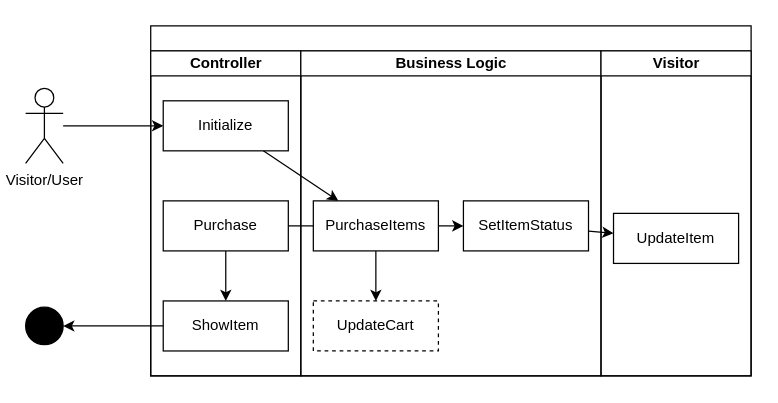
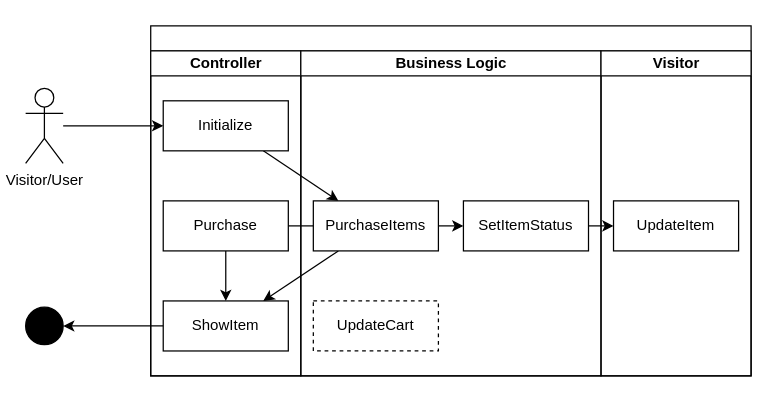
(676, 238) -> (676, 226)
(376, 272) -> (304, 273)
